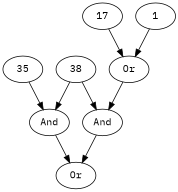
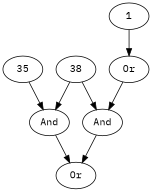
(103, 16) -> none
